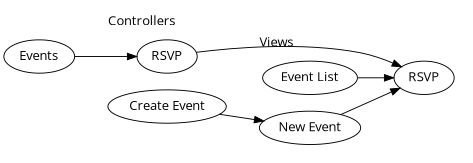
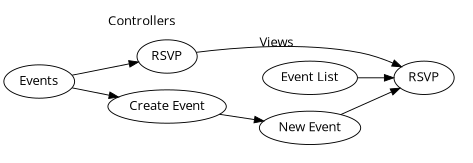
none -> (91, 92)
